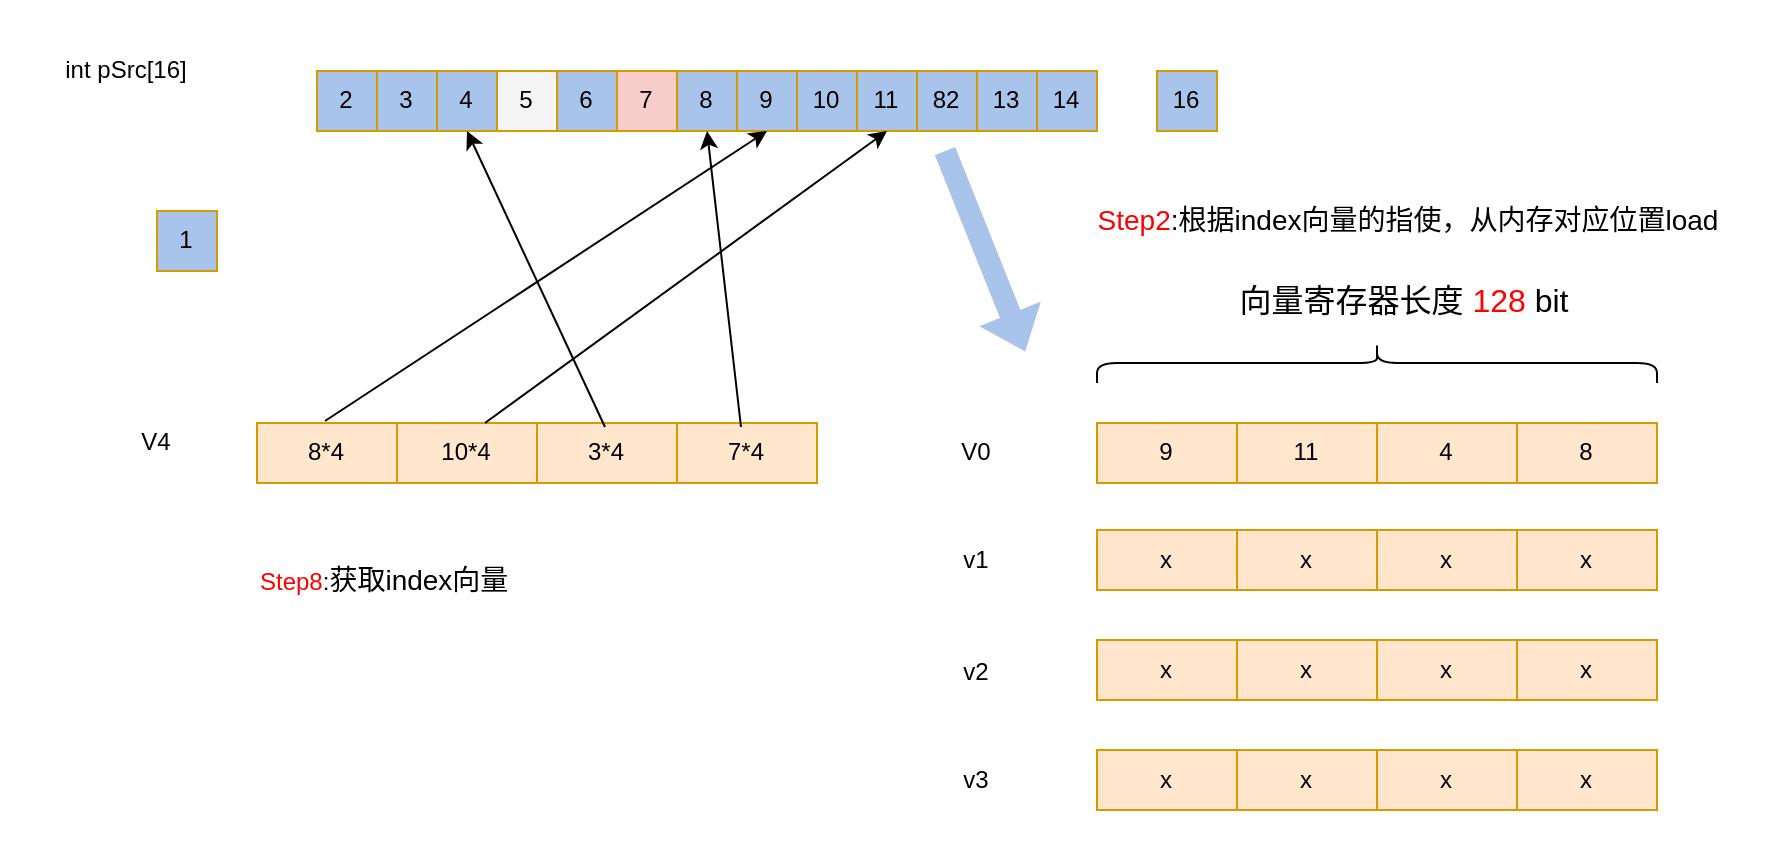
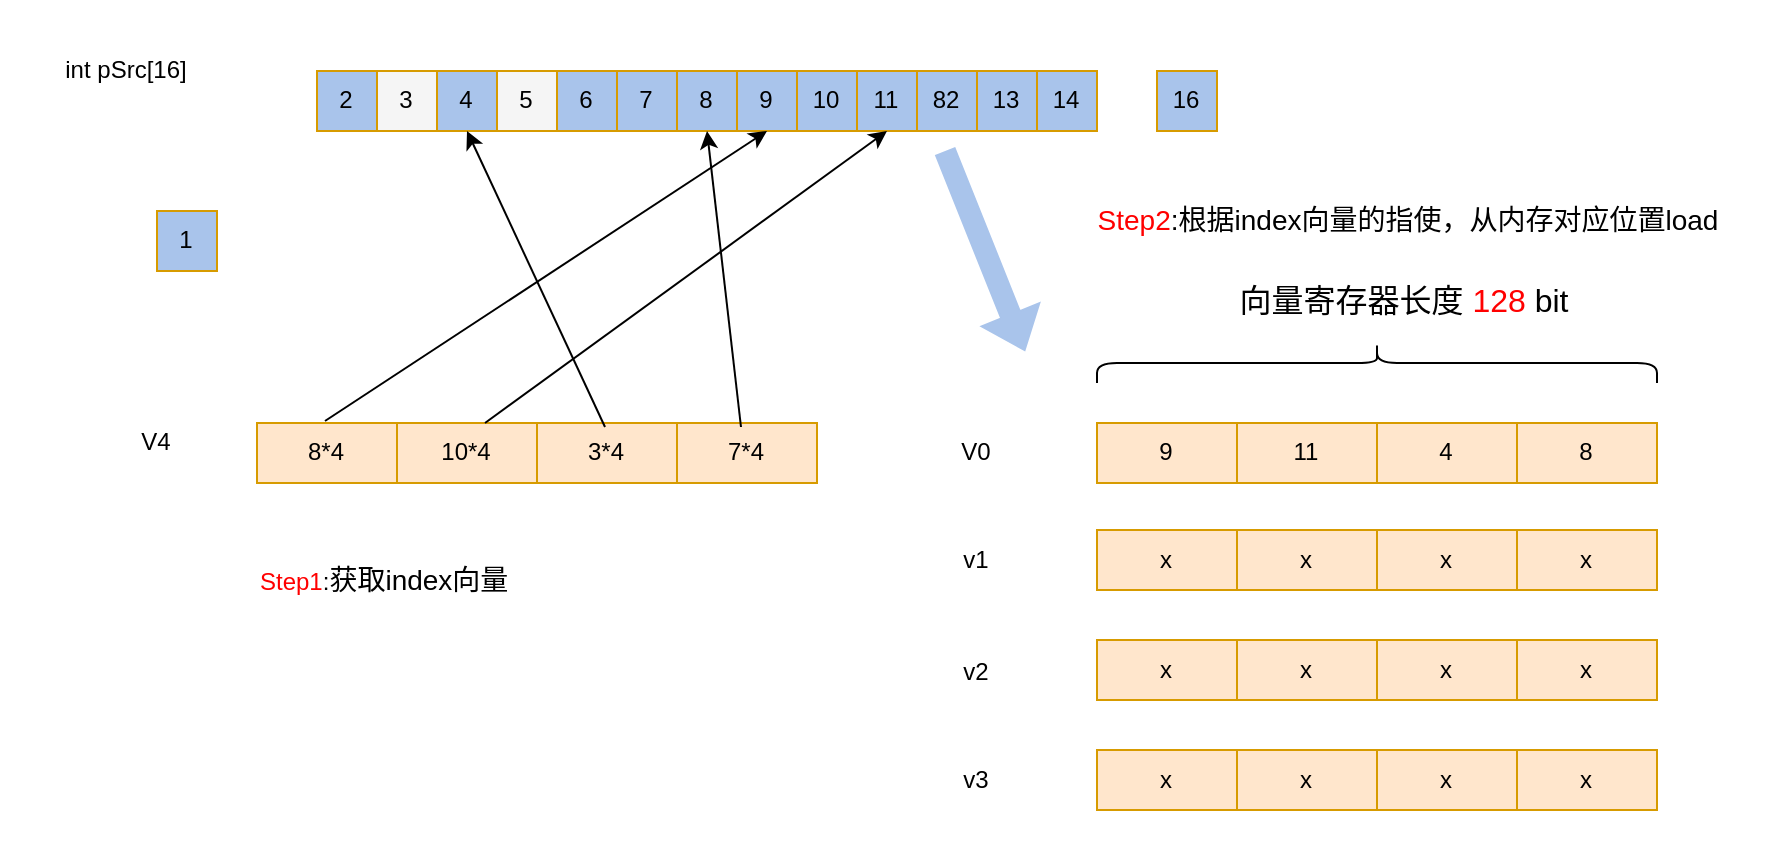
(407, 101) -> (407, 101)
(647, 101) -> (647, 101)
(377, 581) -> (377, 581)
